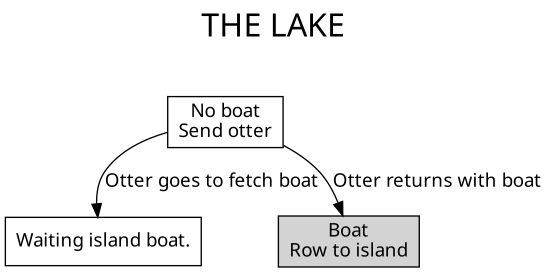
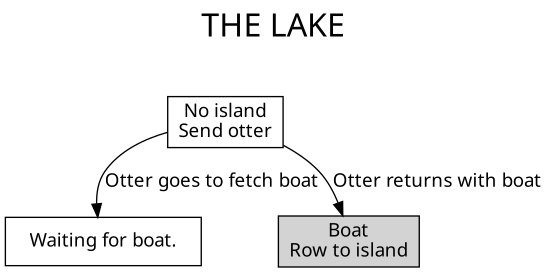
(225, 122) -> (225, 122)
(103, 241) -> (103, 241)
